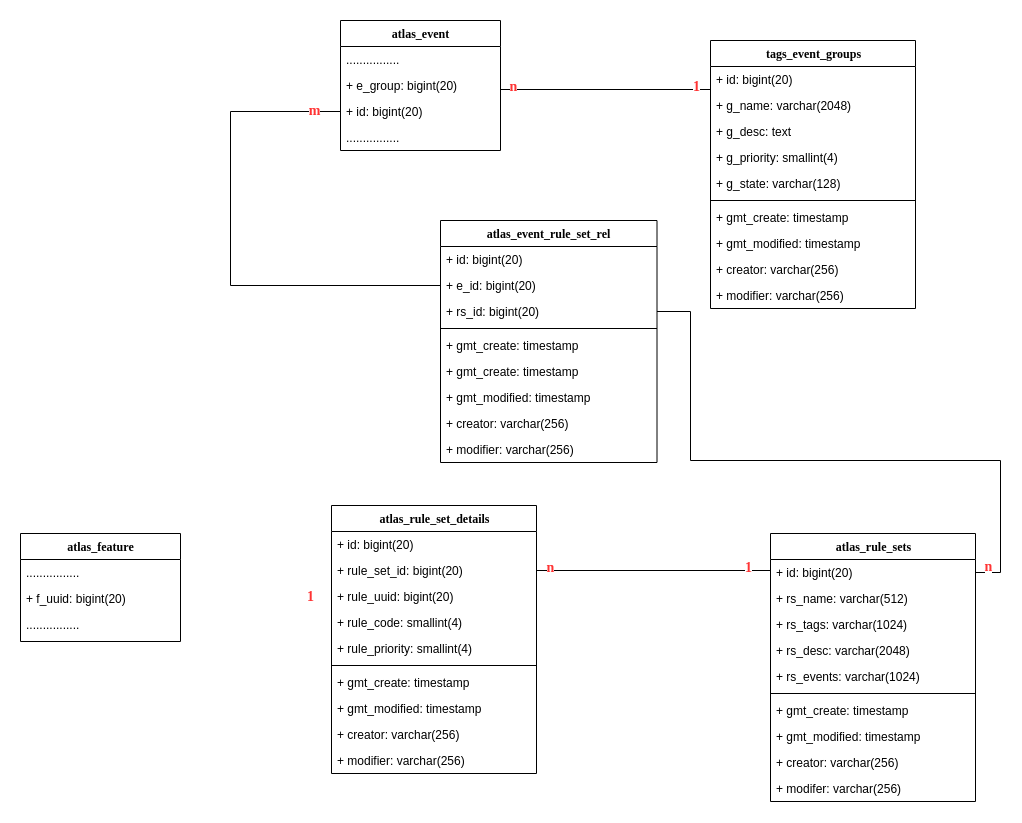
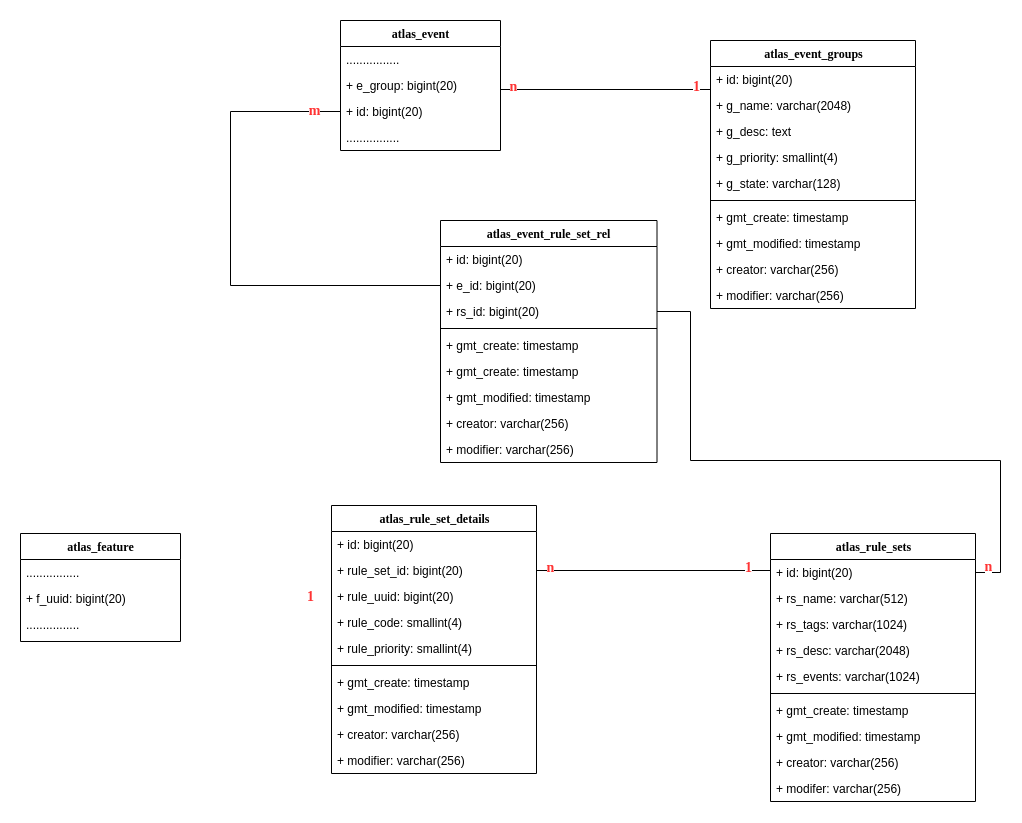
(814, 55) -> (814, 55)
